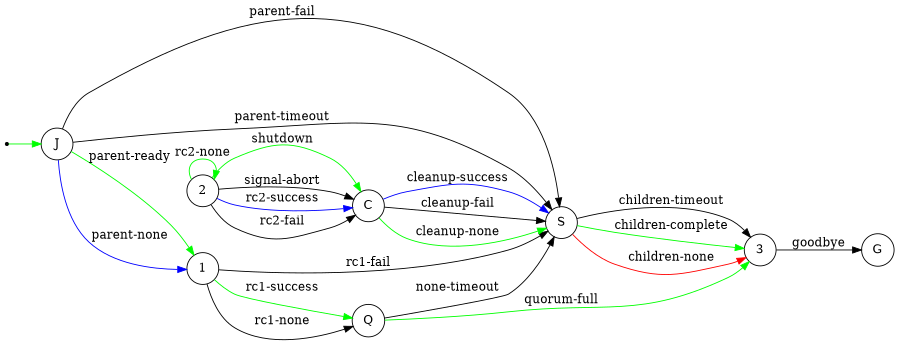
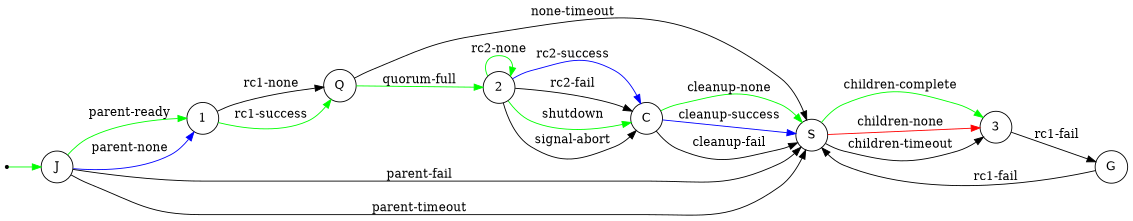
(819, 243) -> (1057, 135)
(382, 270) -> (959, 185)
(567, 308) -> (415, 87)
